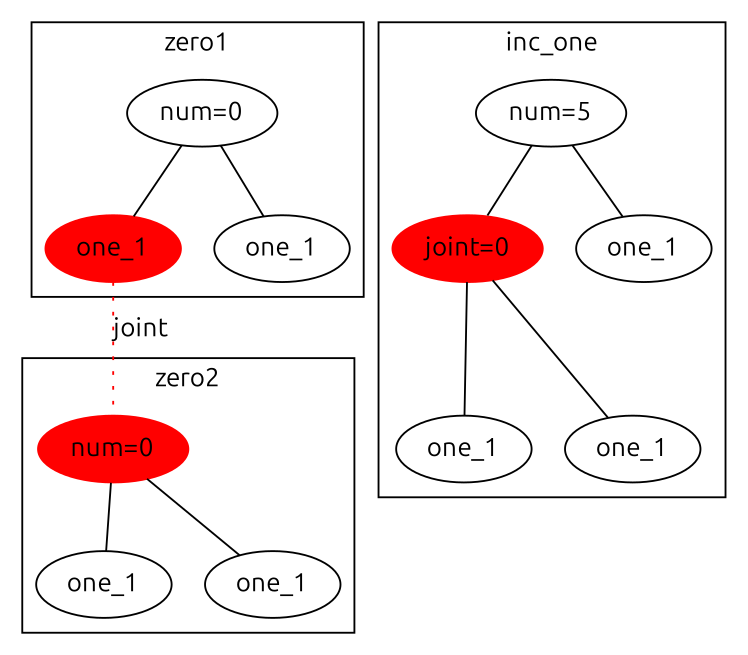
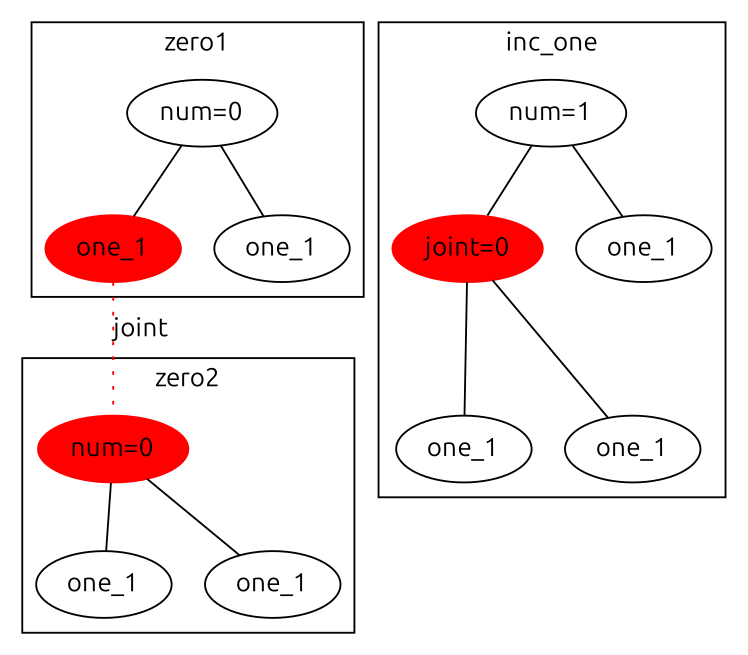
(551, 113) -> (551, 113)
